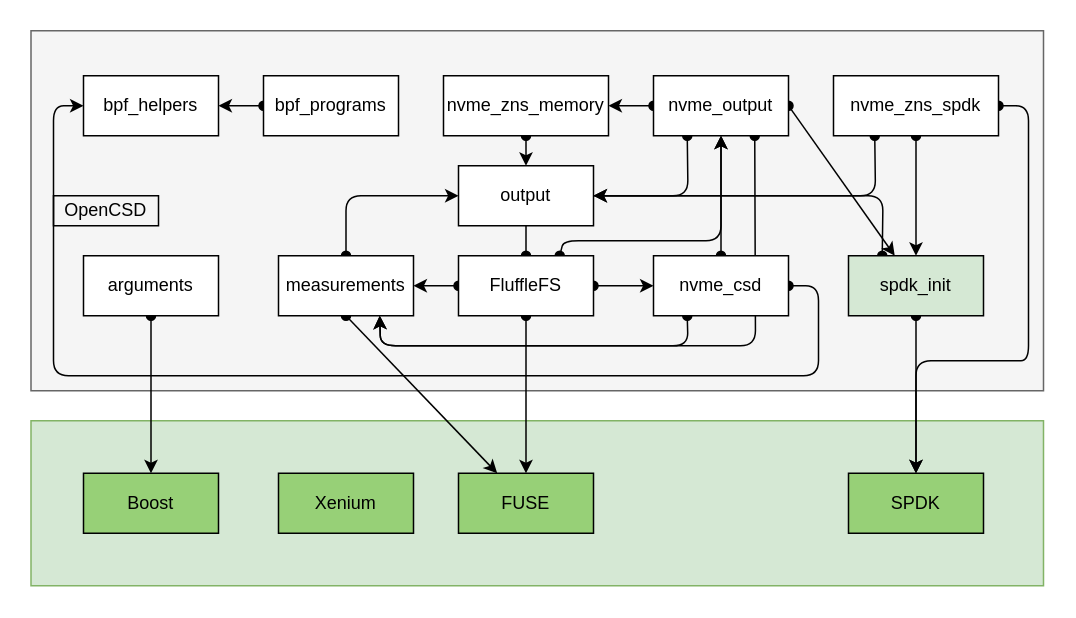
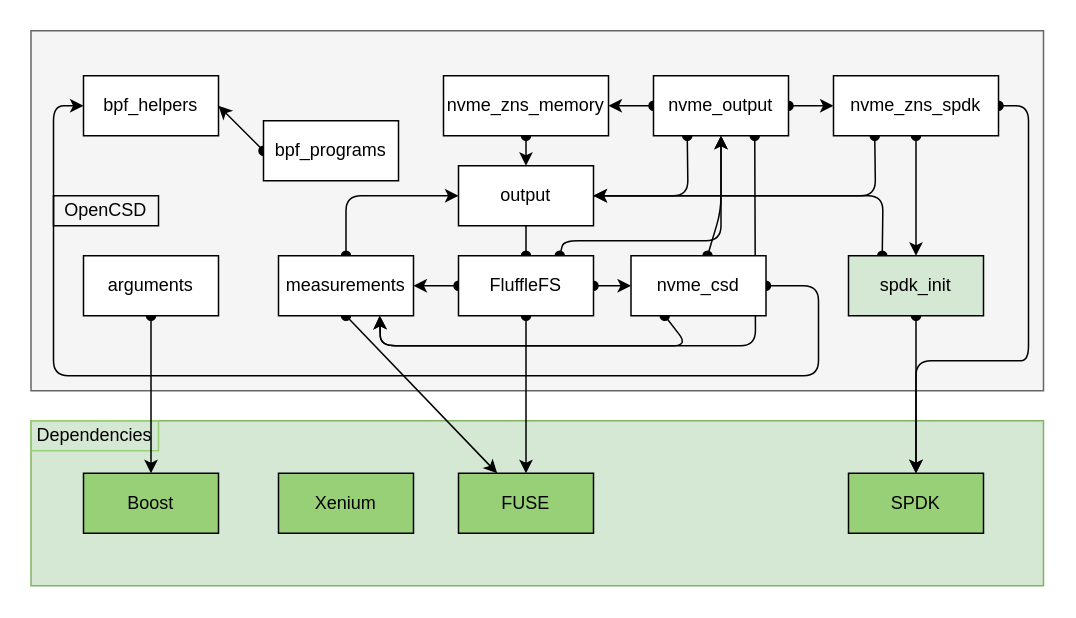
(331, 106) -> (331, 151)
(835, 172) -> (808, 106)
(721, 286) -> (698, 286)
none -> (95, 436)
